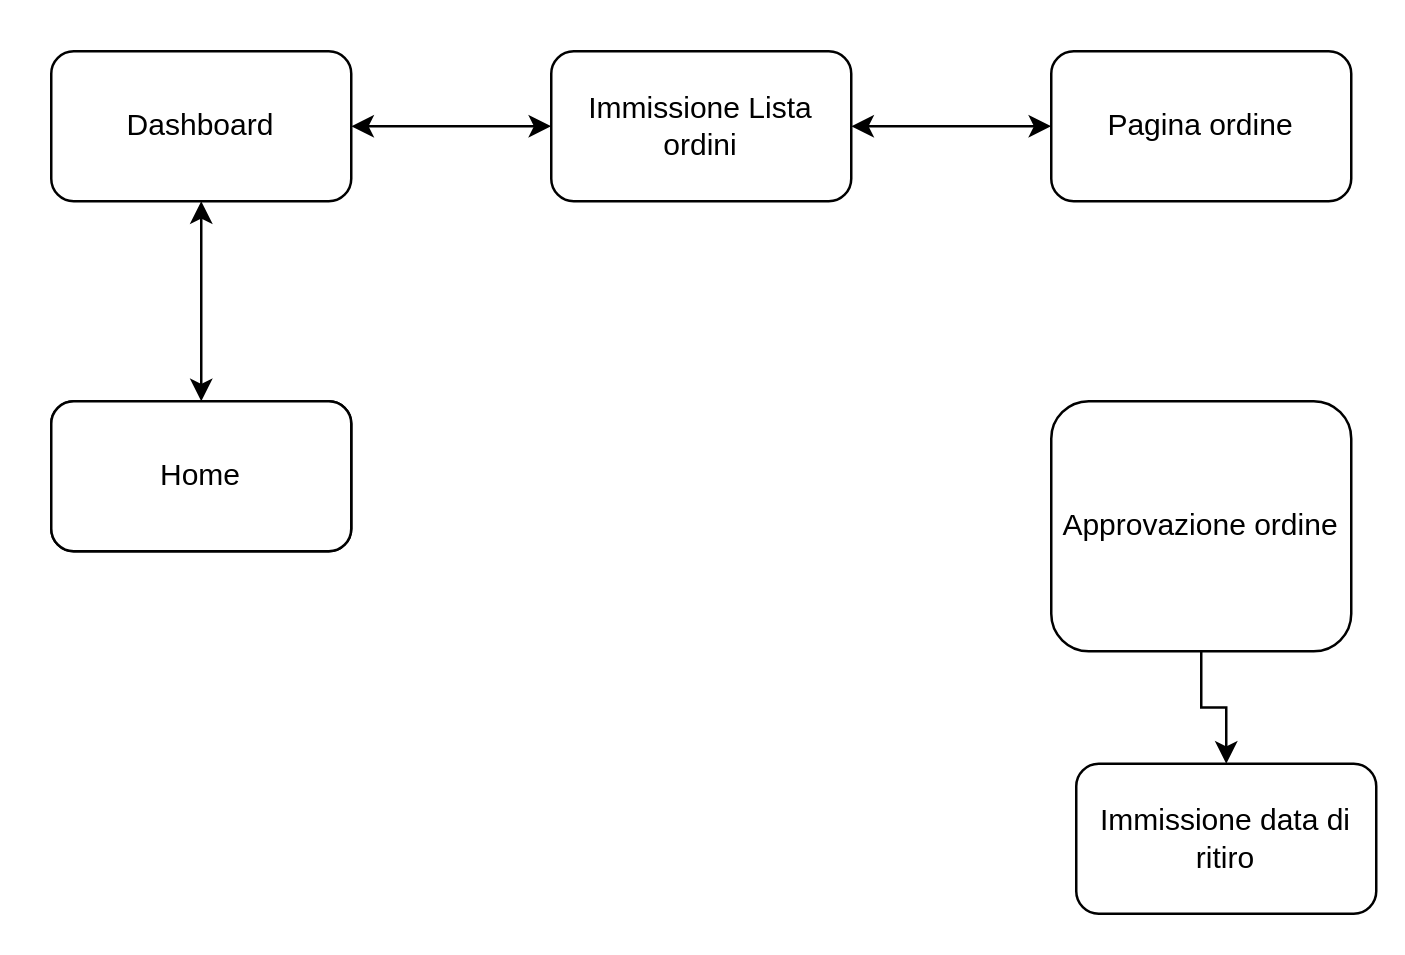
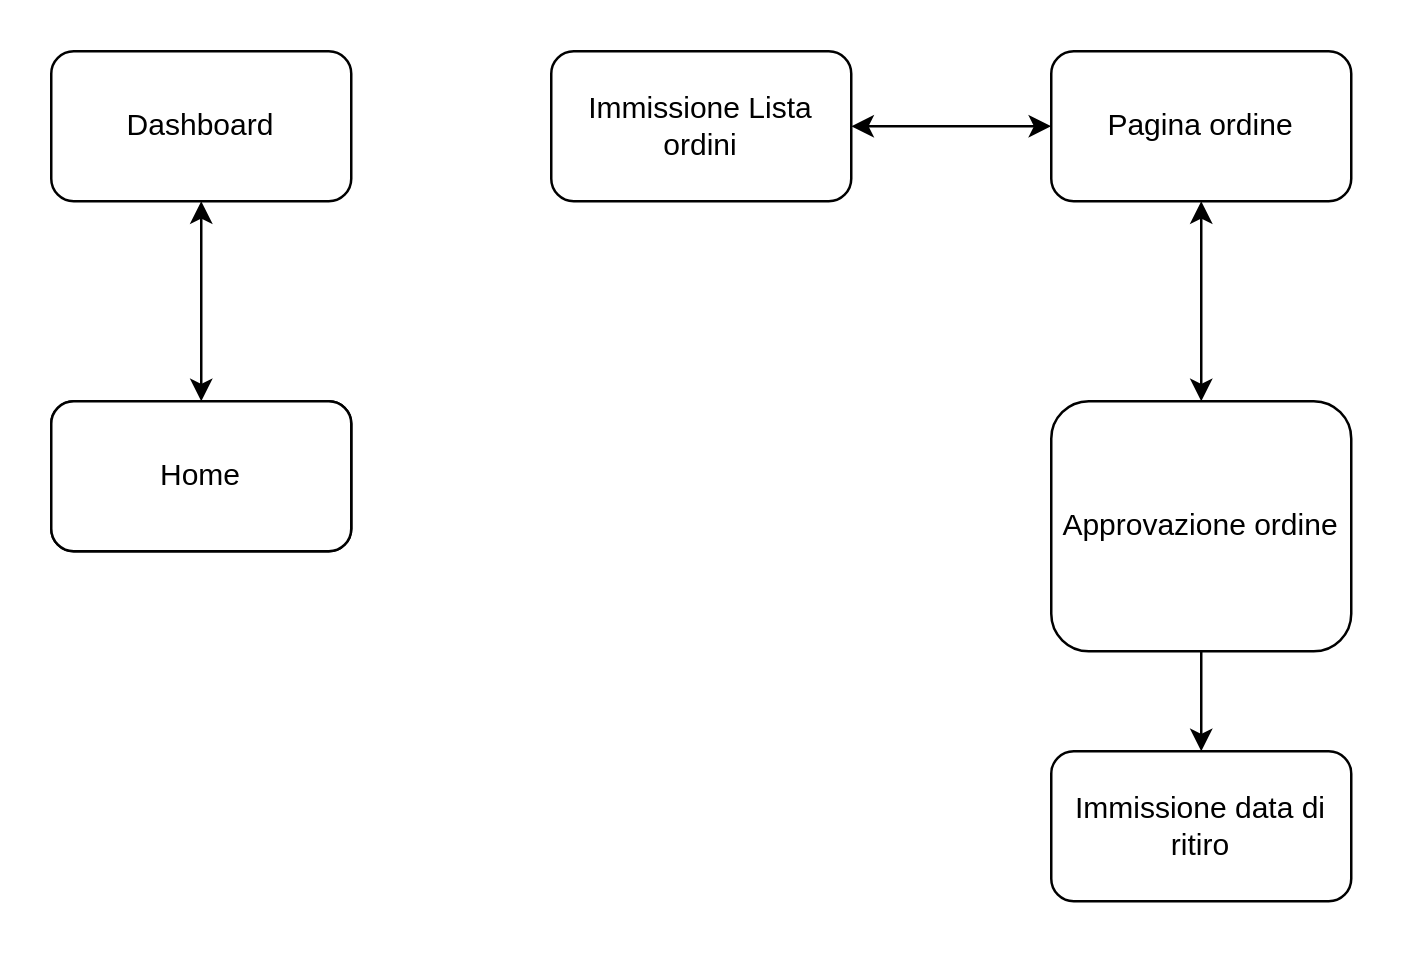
(451, 126) -> none
none -> (1201, 301)
(1226, 839) -> (1201, 826)
